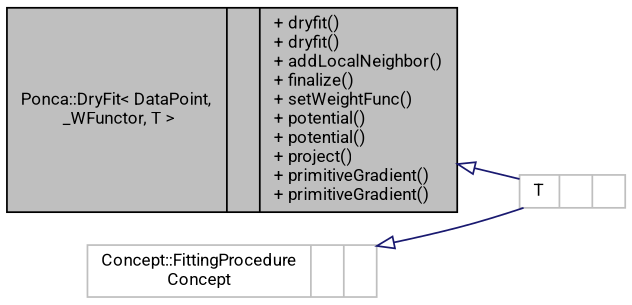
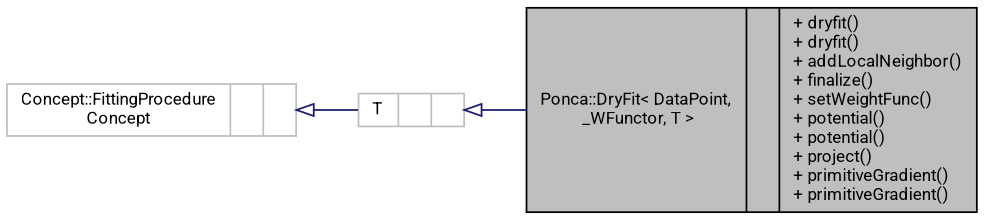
(497, 174) -> (504, 110)
